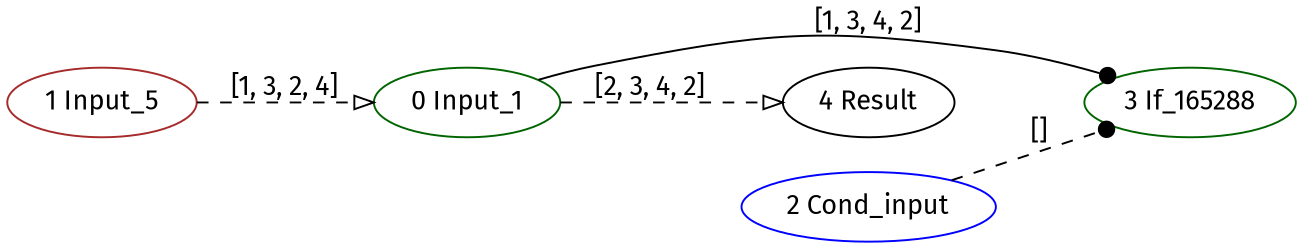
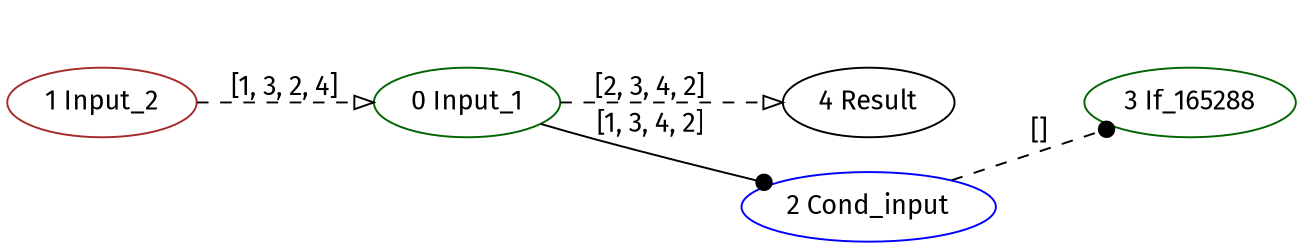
(819, 36) -> (648, 153)
(102, 102) -> (102, 102)
